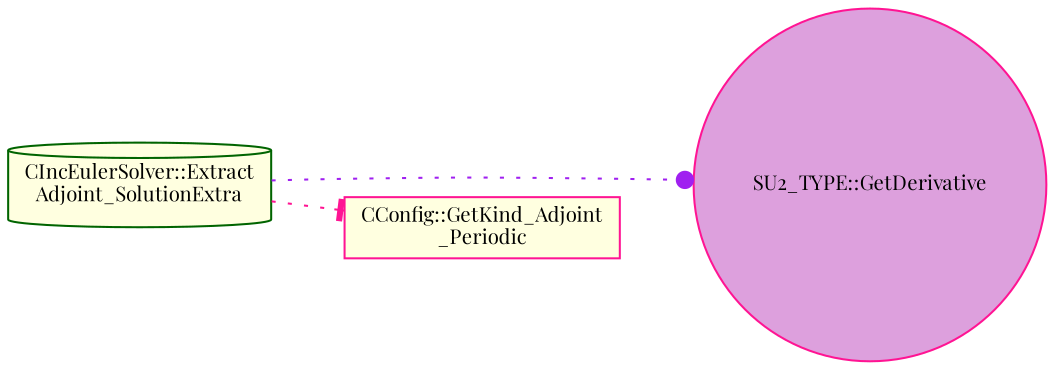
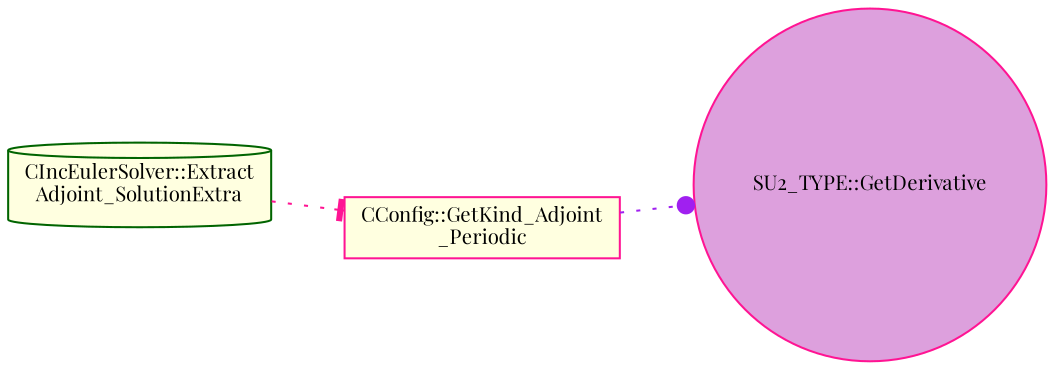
(474, 178) -> (649, 209)
